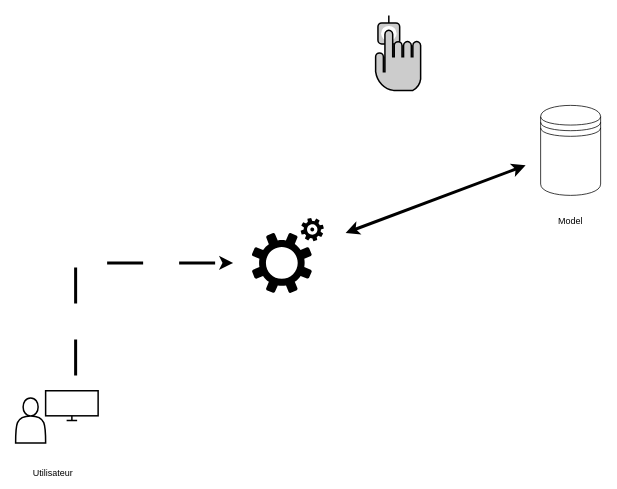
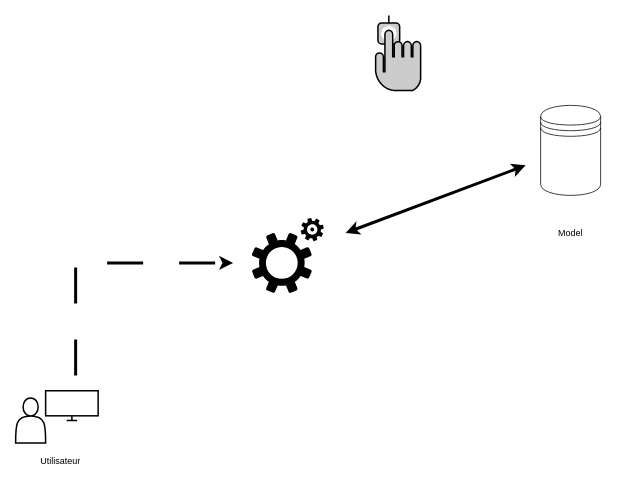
(570, 222) -> (570, 233)
(53, 473) -> (60, 462)
